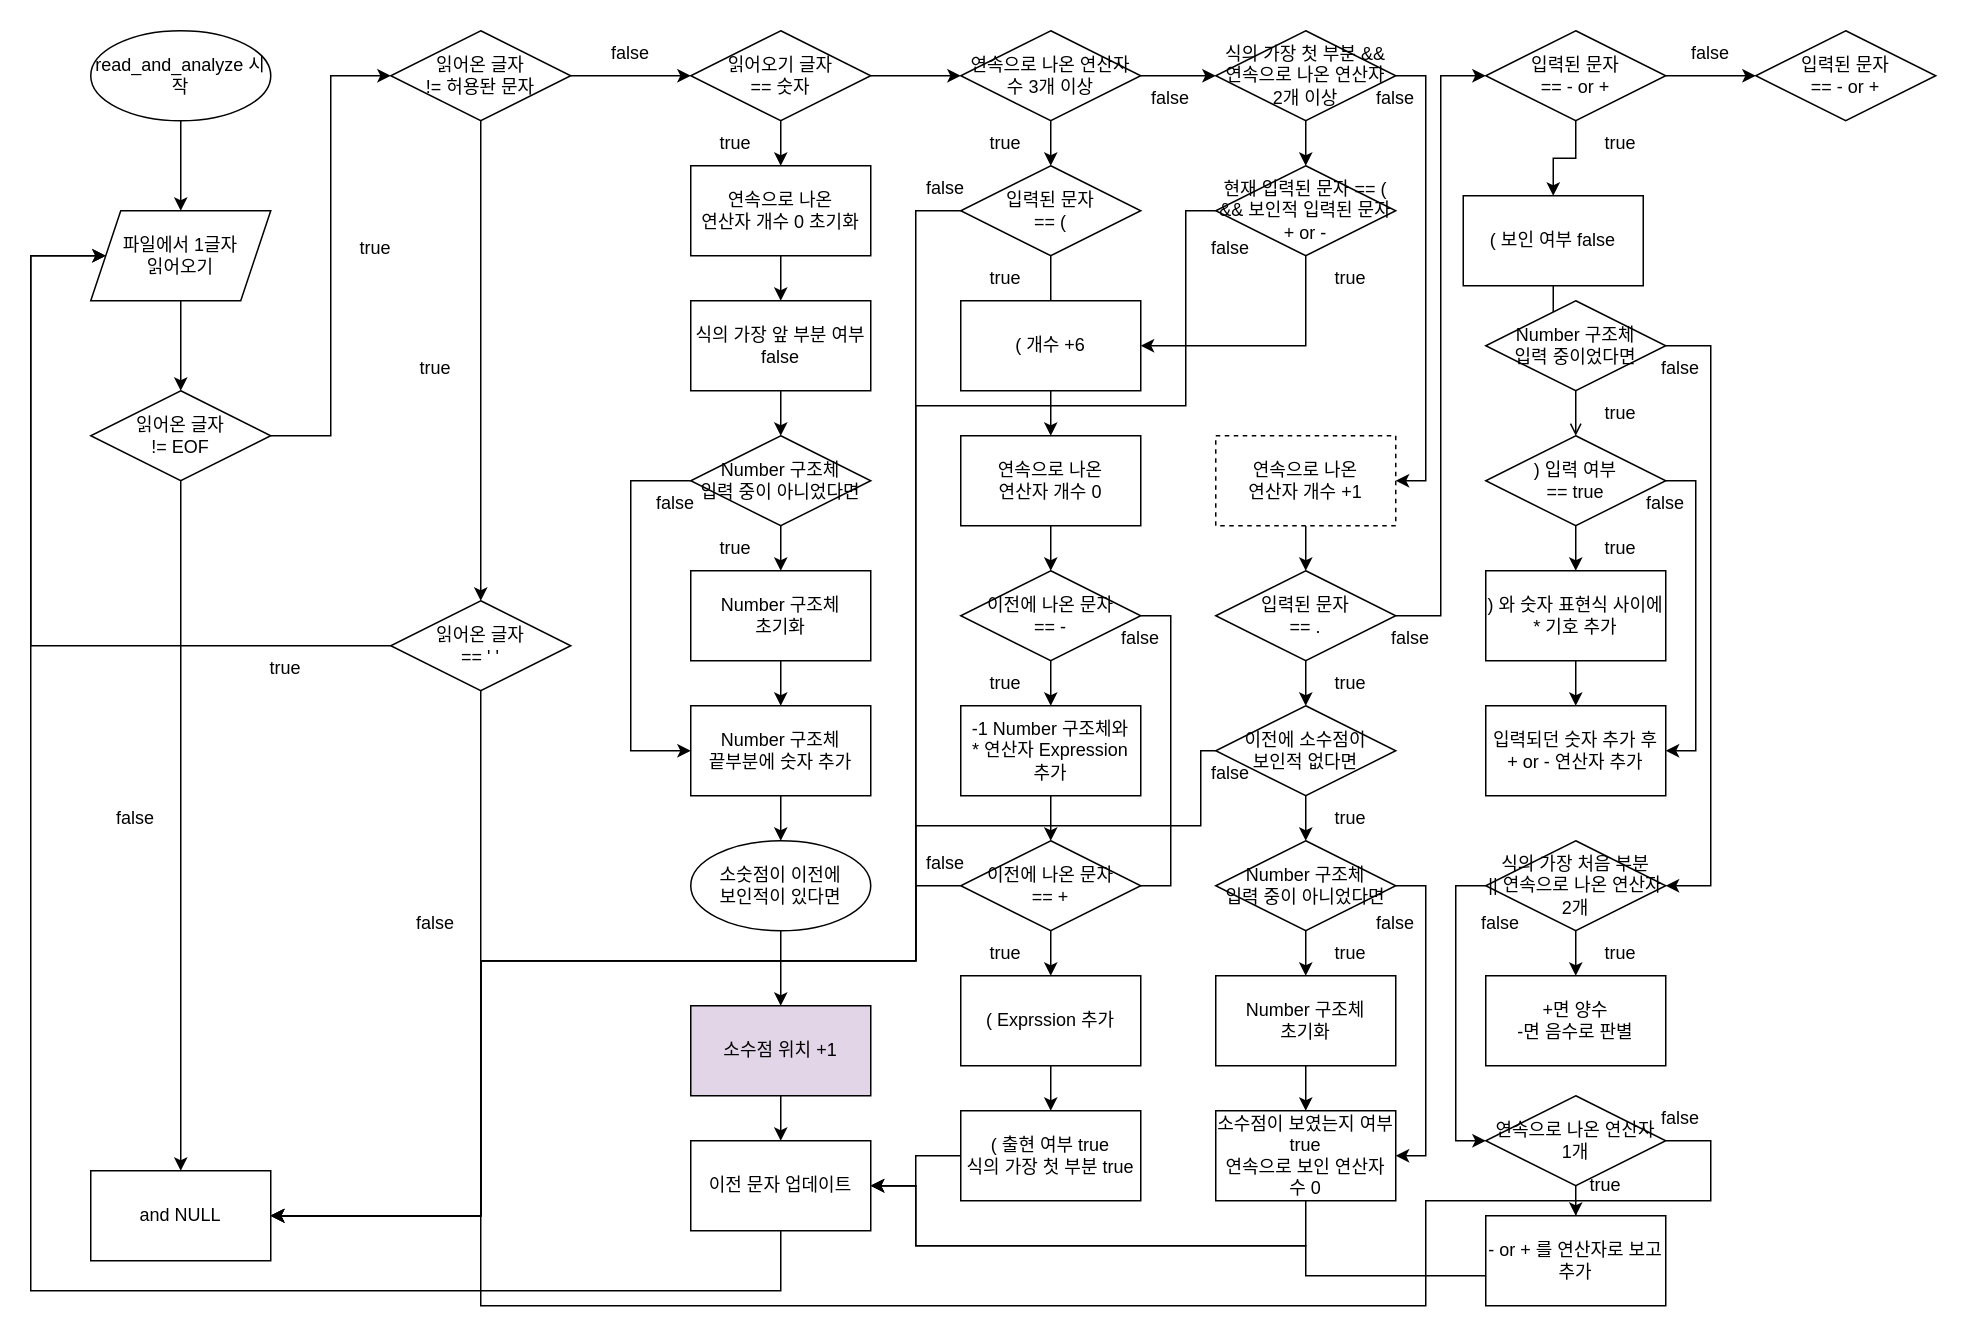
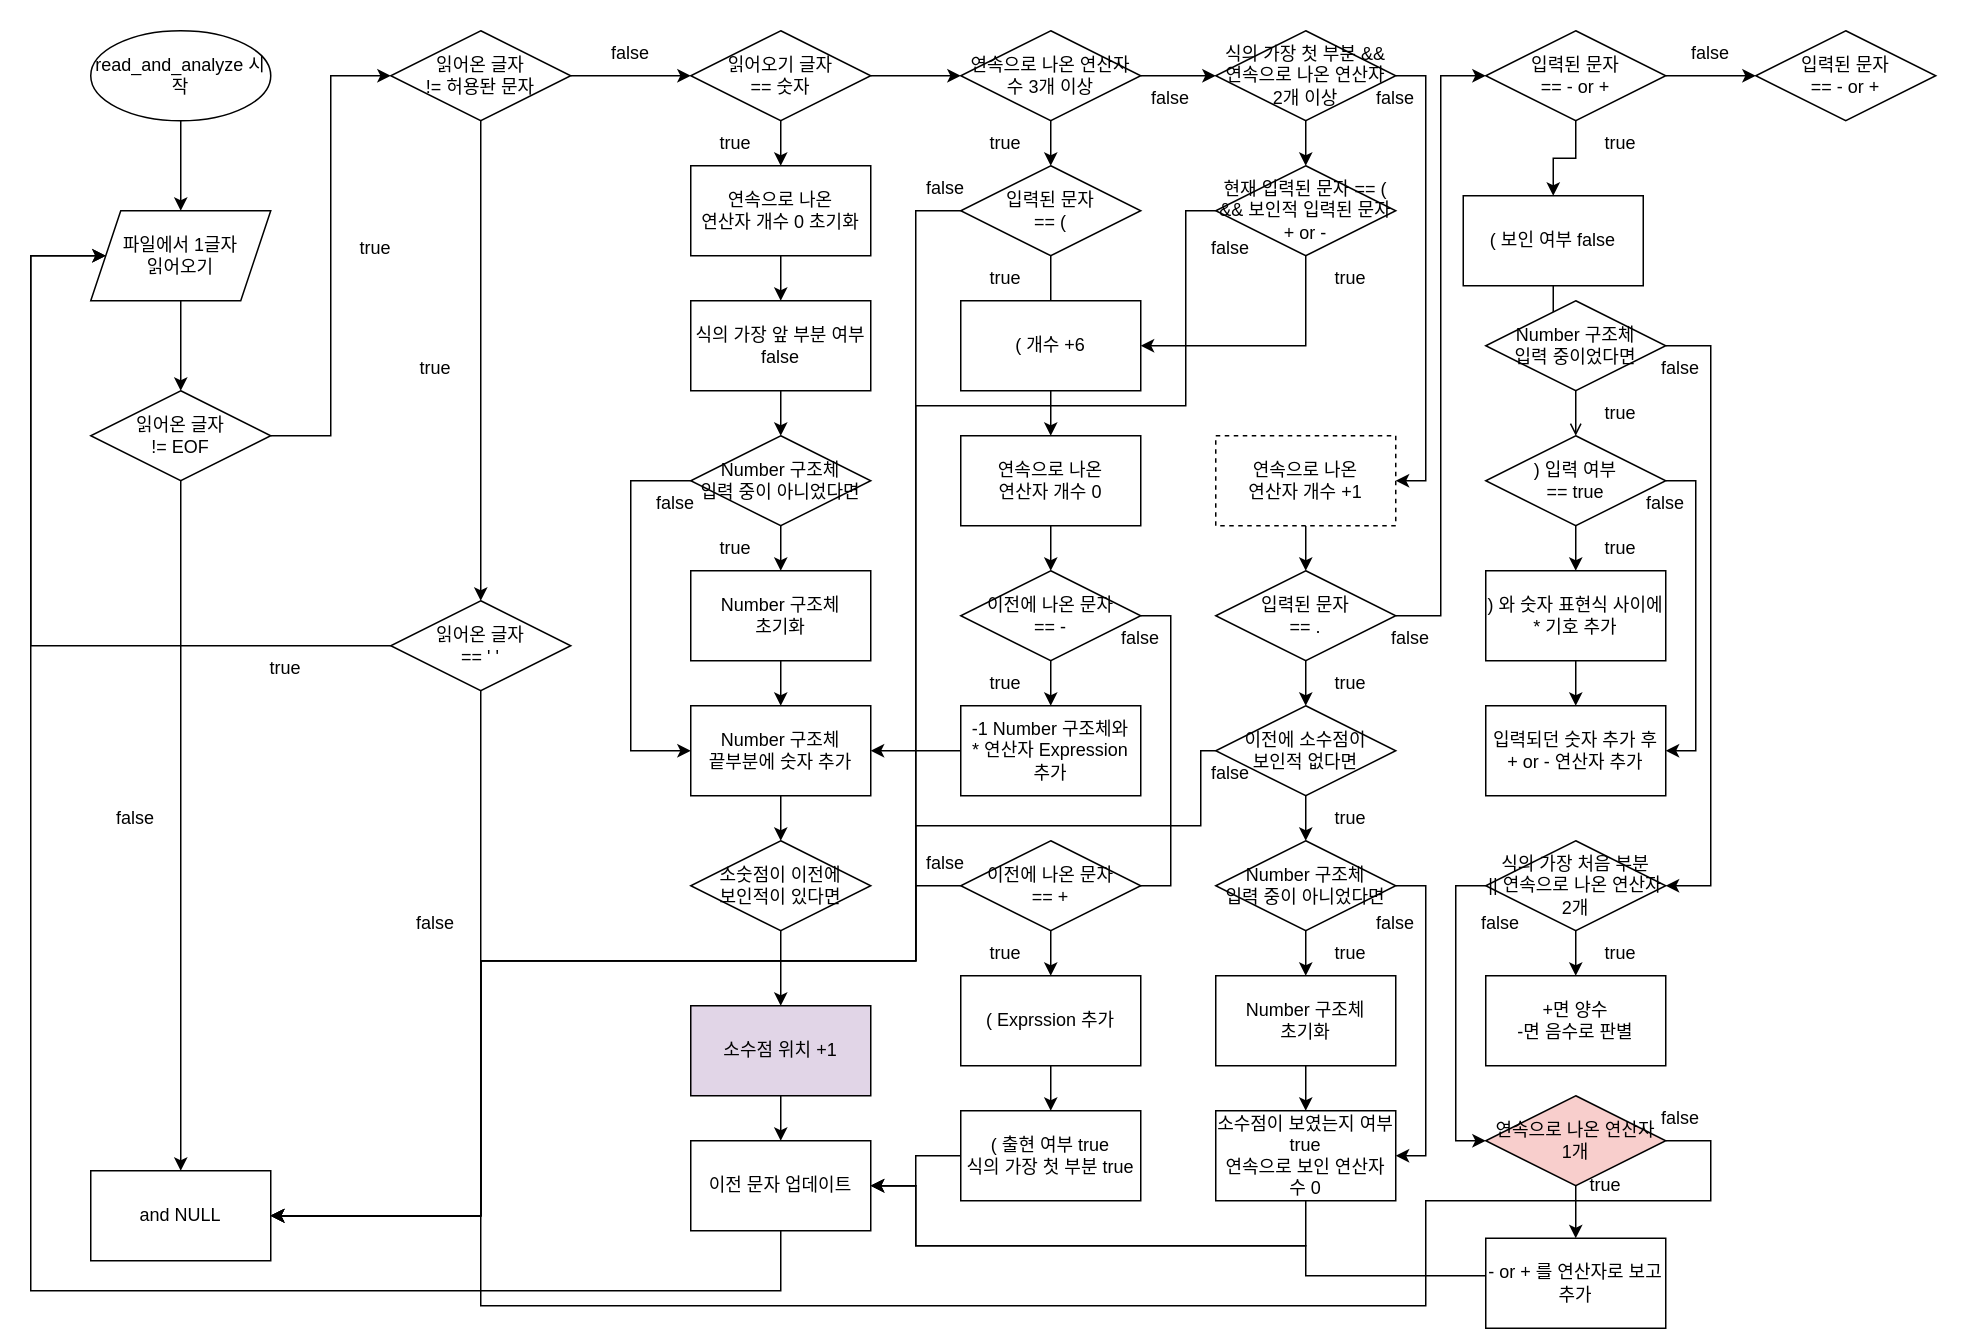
(1051, 815) -> (921, 751)
(781, 886) -> (781, 886)
(1576, 1141) -> (1576, 1141)
(1576, 1261) -> (1576, 1283)
